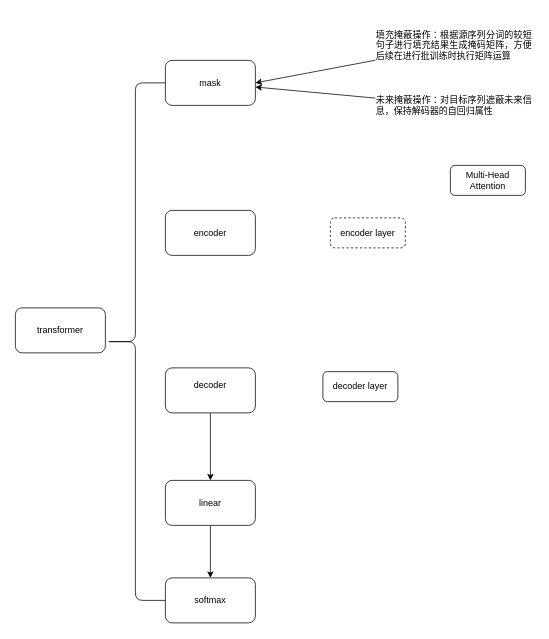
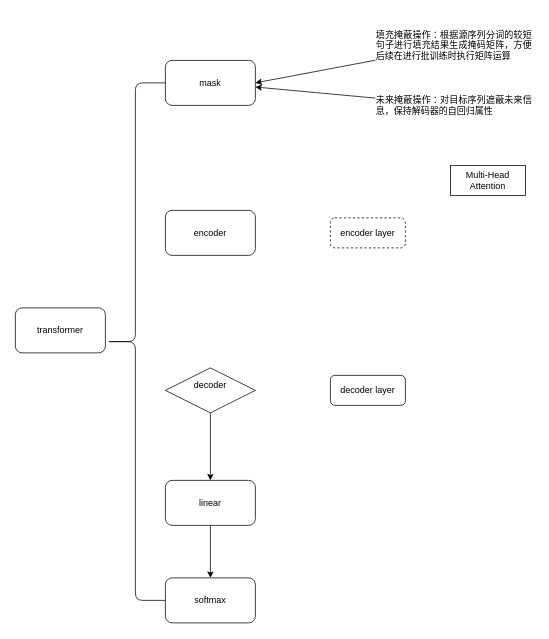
(488, 180) -> (488, 180)
(360, 387) -> (368, 390)
(210, 390) -> (210, 390)
